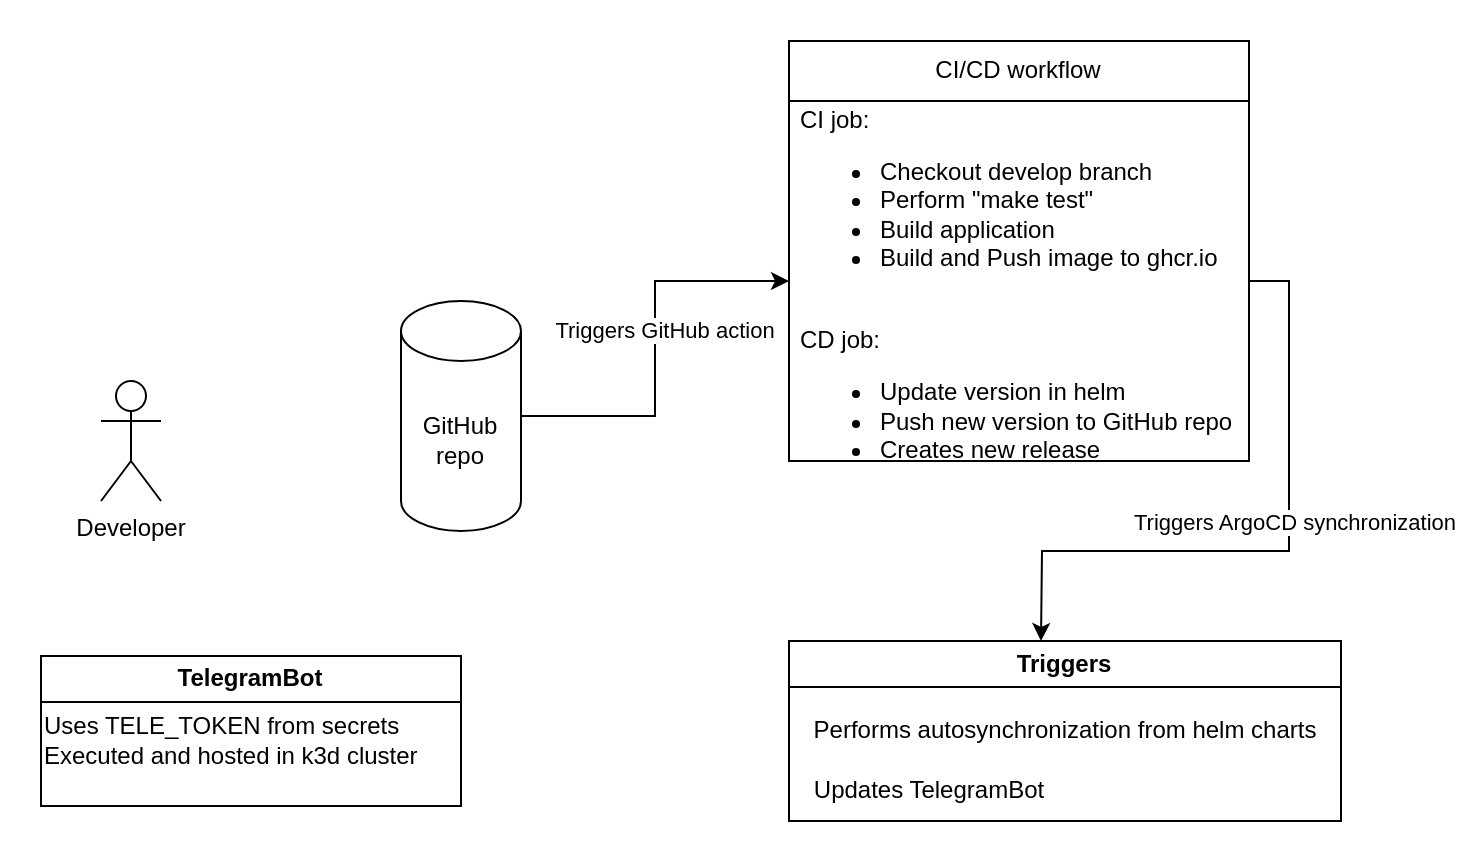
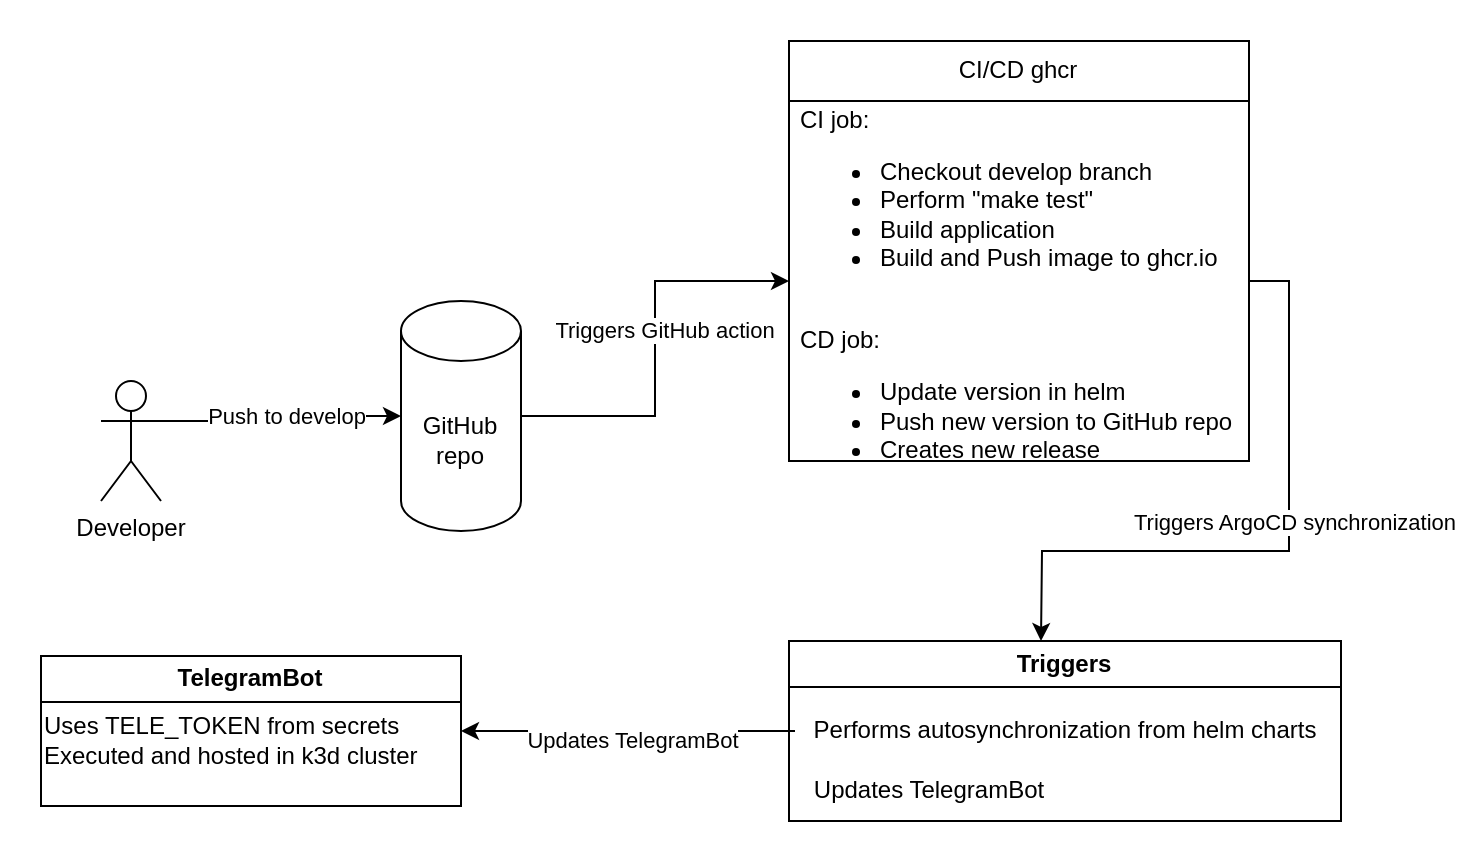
(1019, 71) -> (1019, 71)
none -> (302, 416)
none -> (509, 731)
